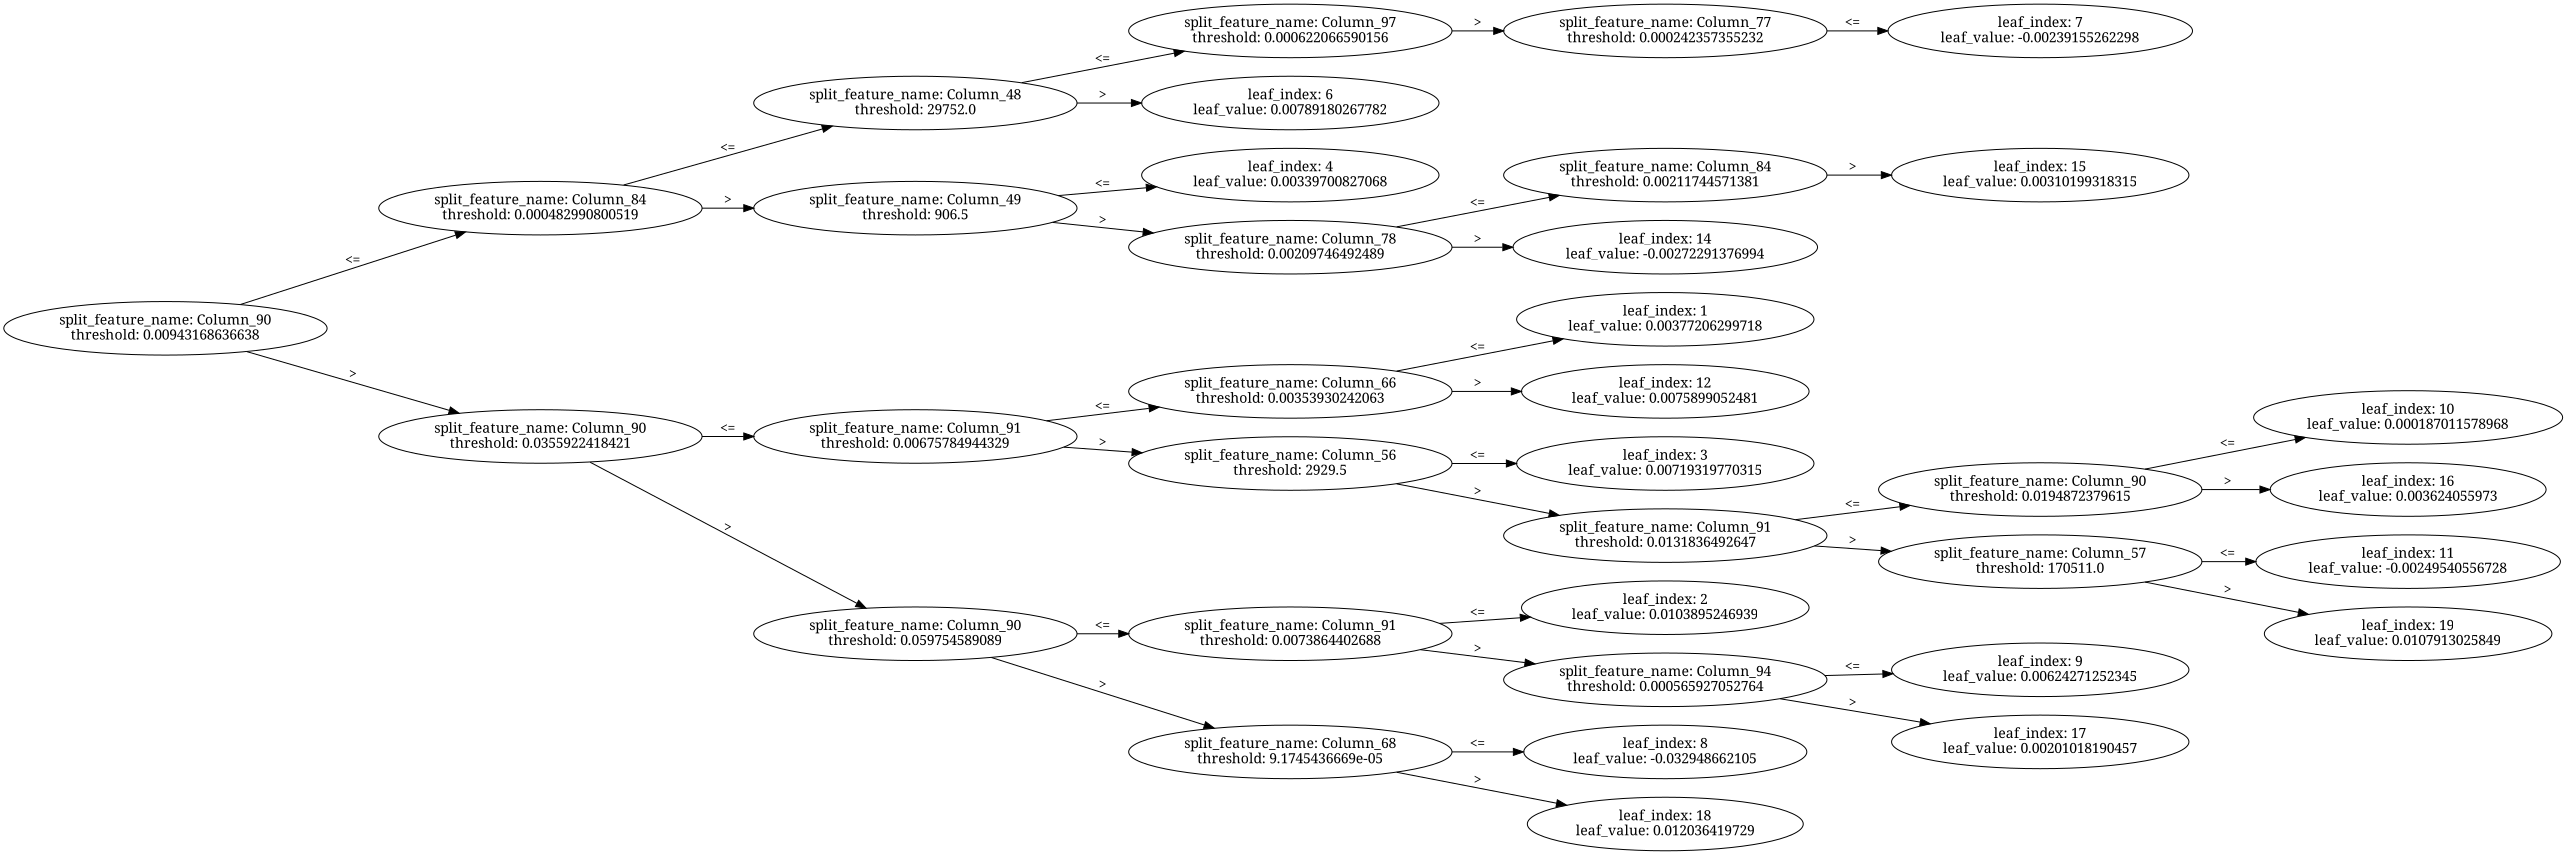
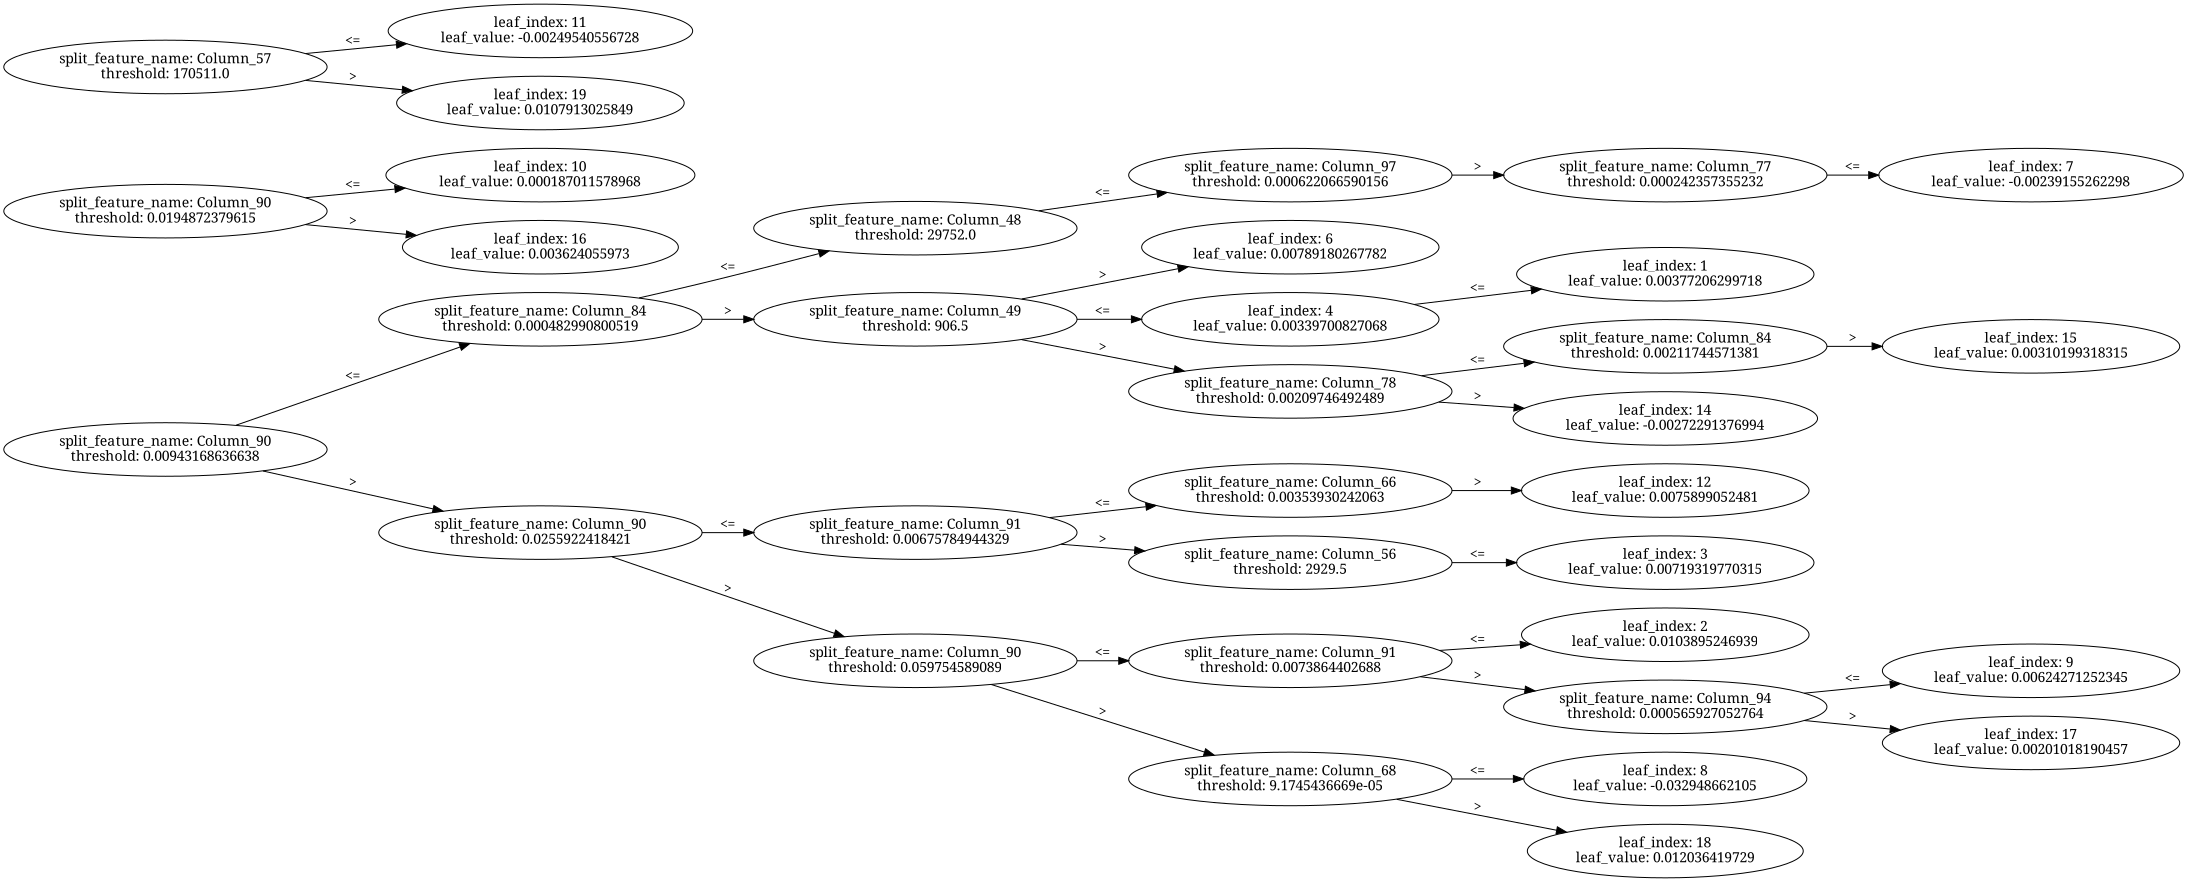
(1104, 103) -> (1100, 284)
(1475, 356) -> (1473, 297)
(540, 436) -> (540, 533)
(1665, 536) -> none
